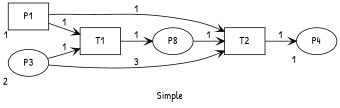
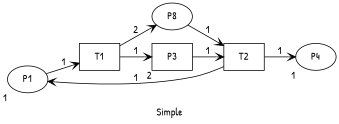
(134, 14) -> (141, 83)
(28, 16) -> (28, 79)
(137, 36) -> (136, 30)
(60, 55) -> (132, 57)
(28, 63) -> (172, 57)
(137, 63) -> (208, 51)
